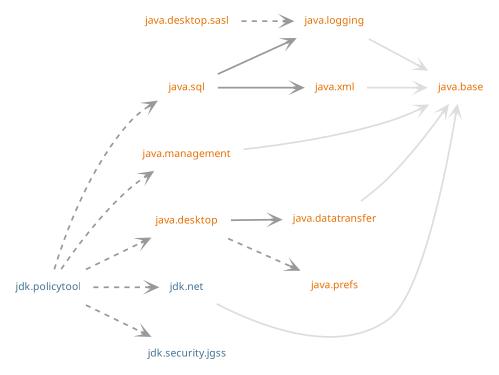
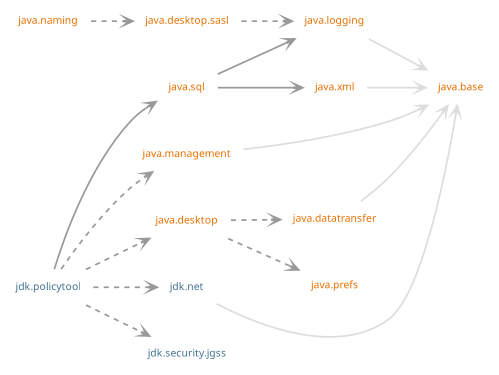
none -> (48, 21)
(90, 181) -> (90, 181)
(251, 220) -> (251, 220)
